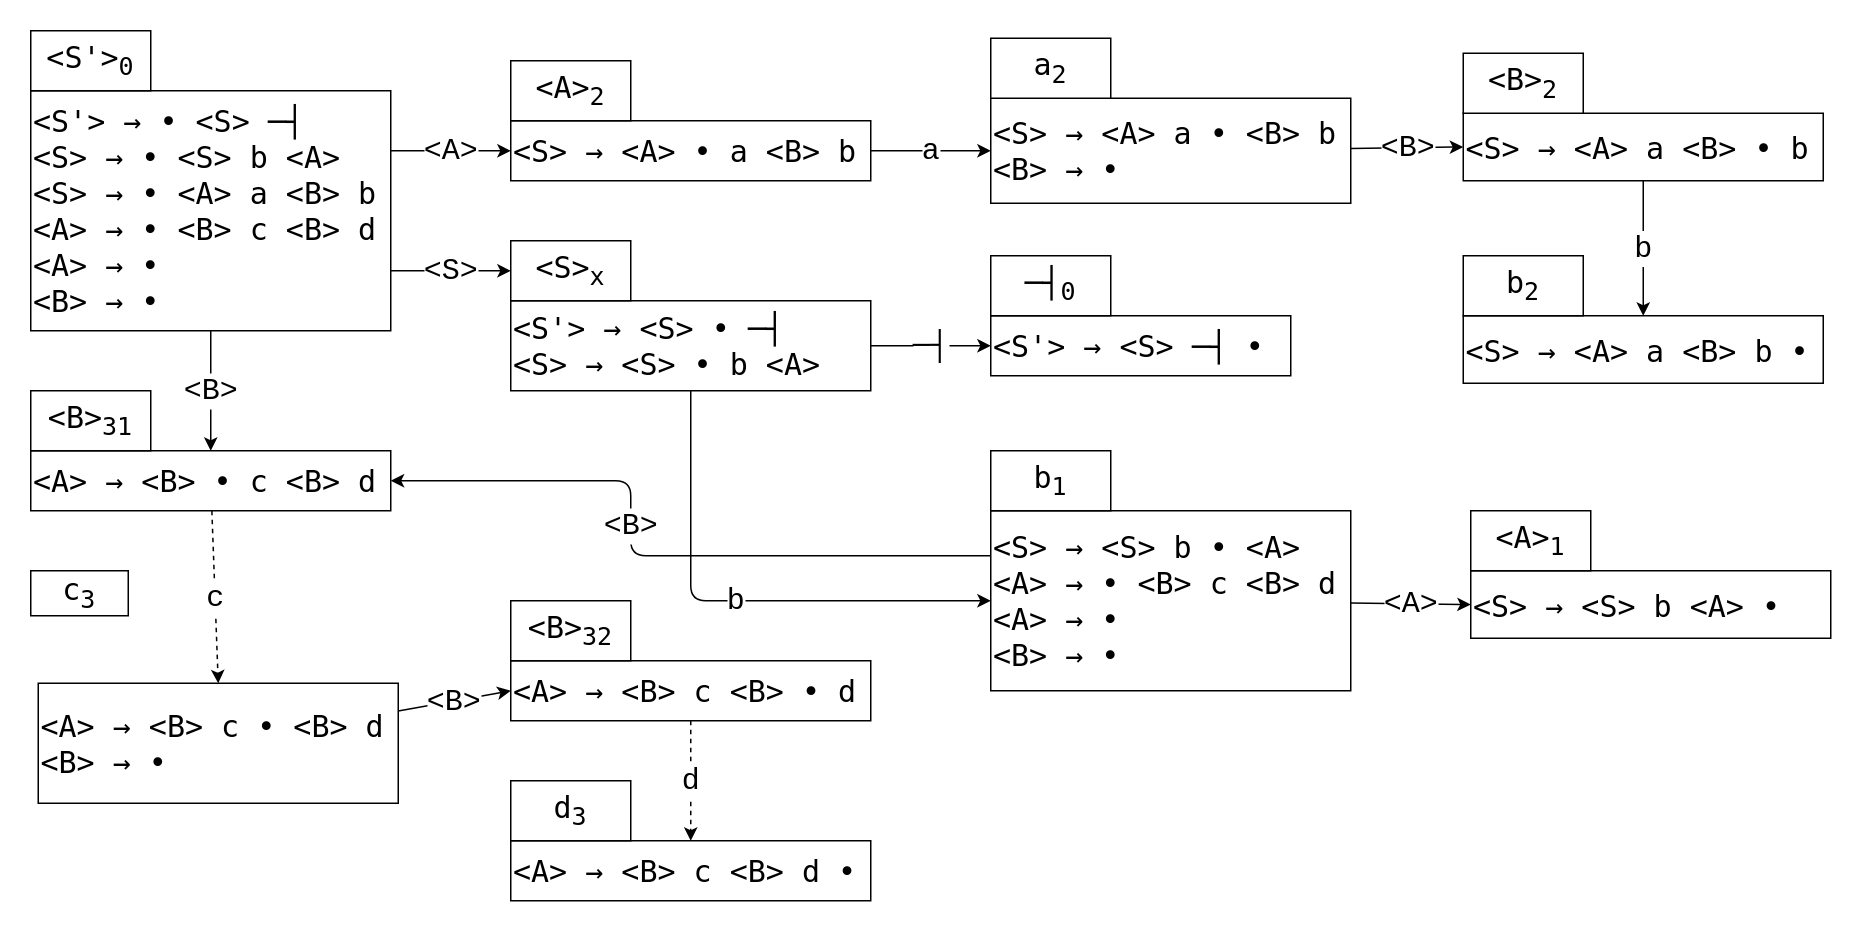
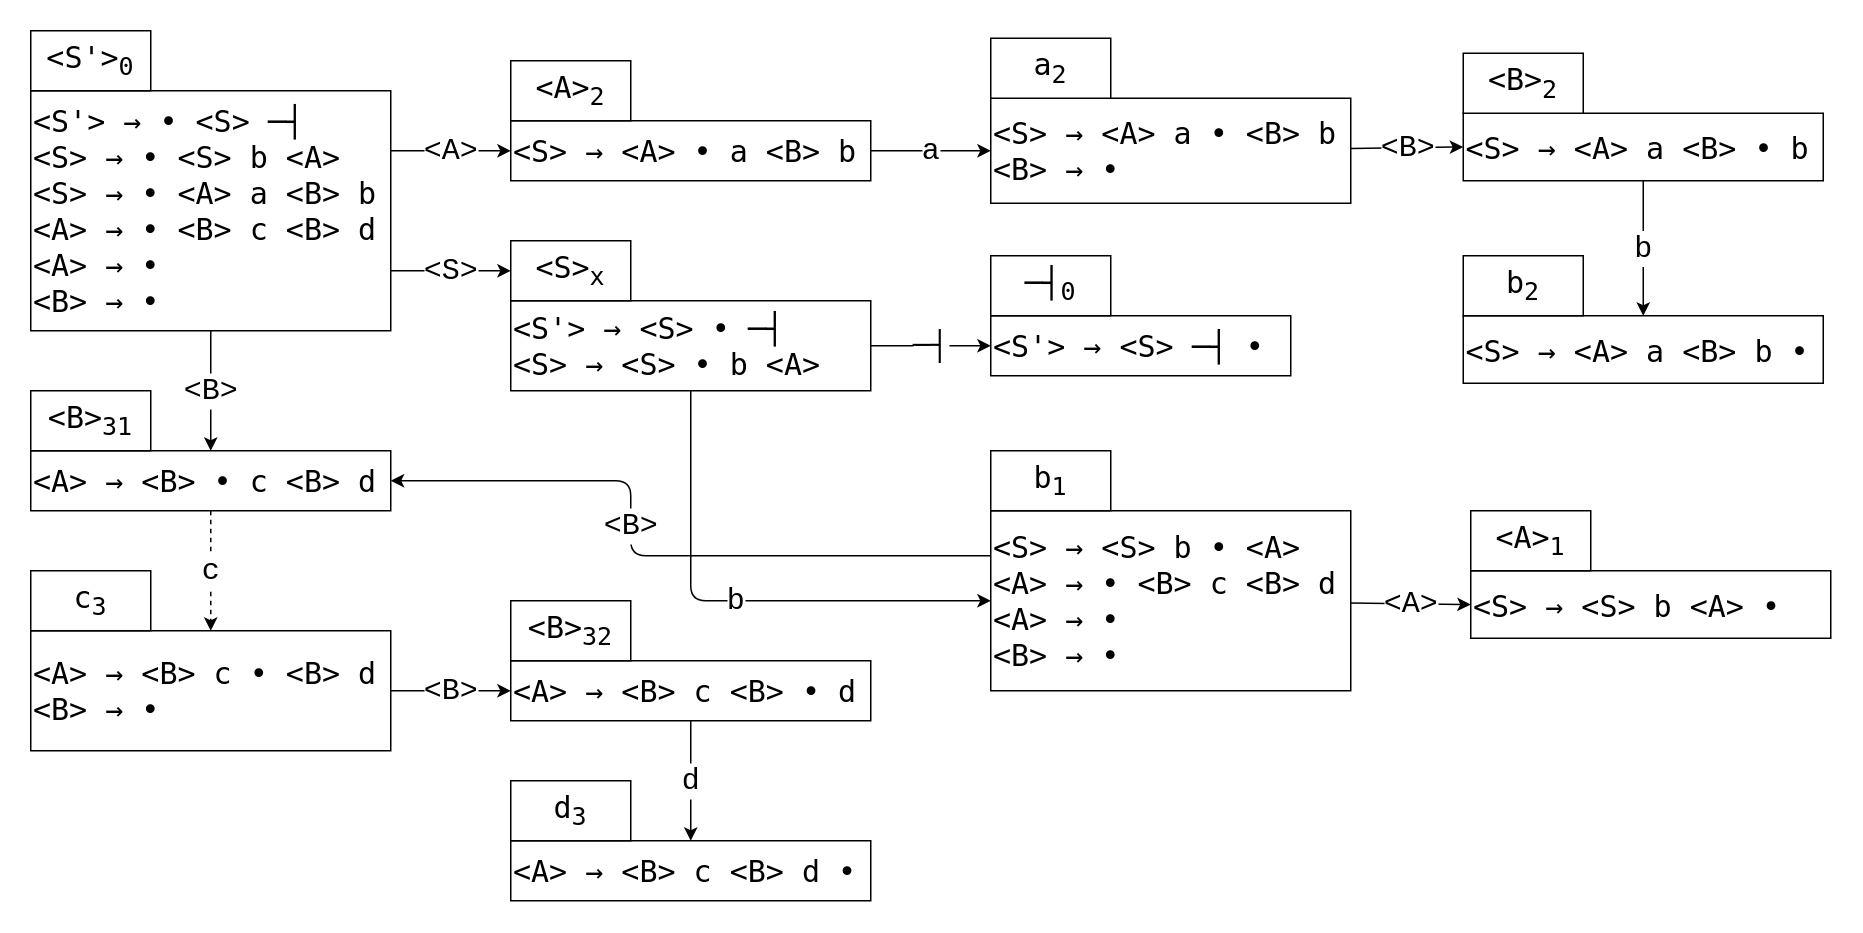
(80, 593) -> (91, 601)
(218, 743) -> (211, 691)
(691, 743) -> (691, 743)
